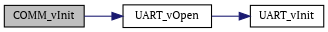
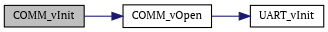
(167, 16) -> (167, 16)
